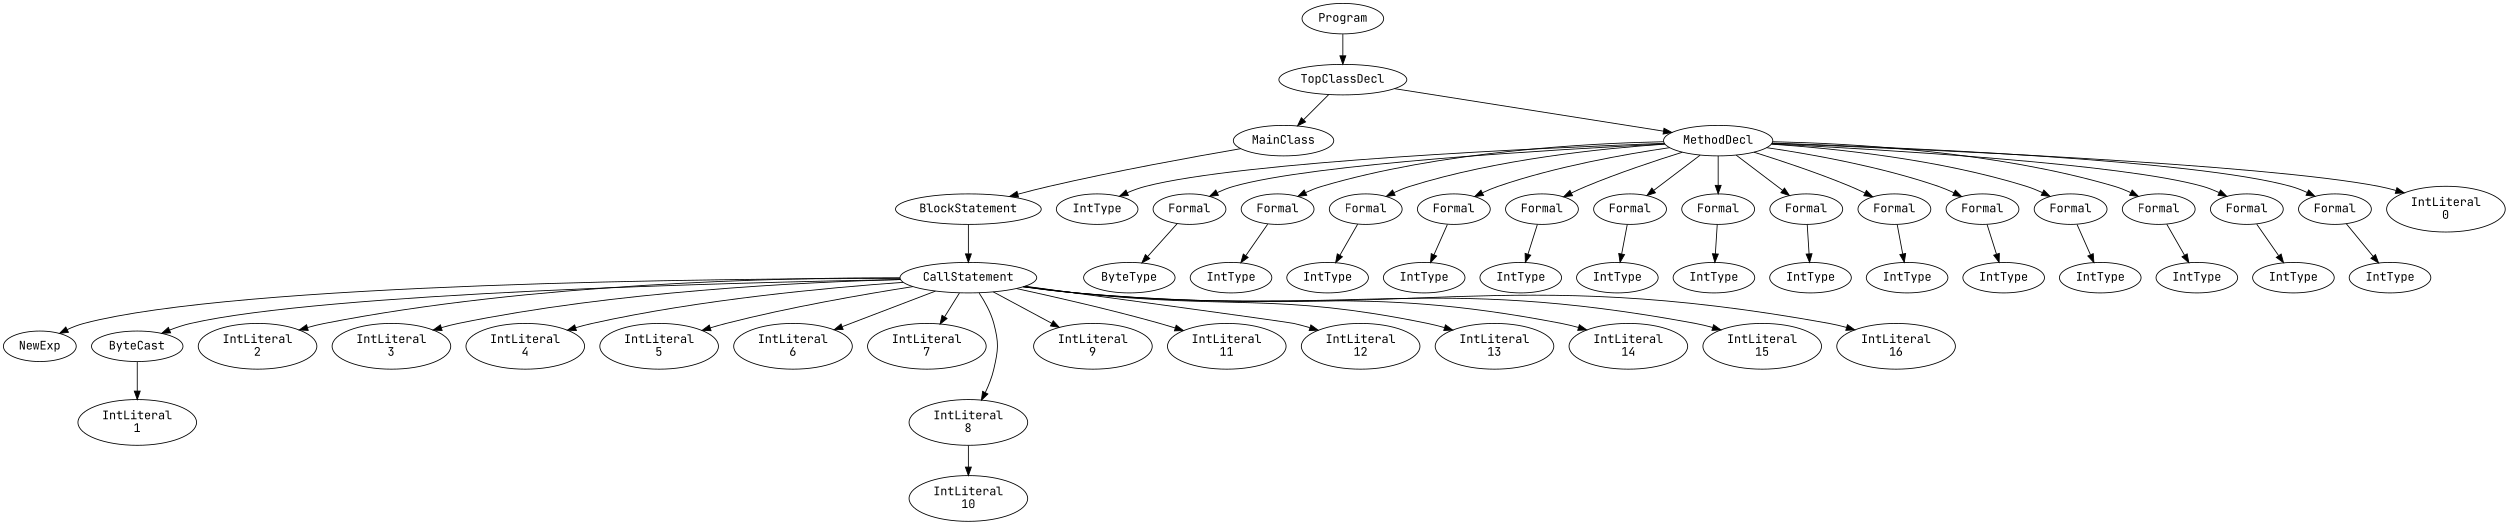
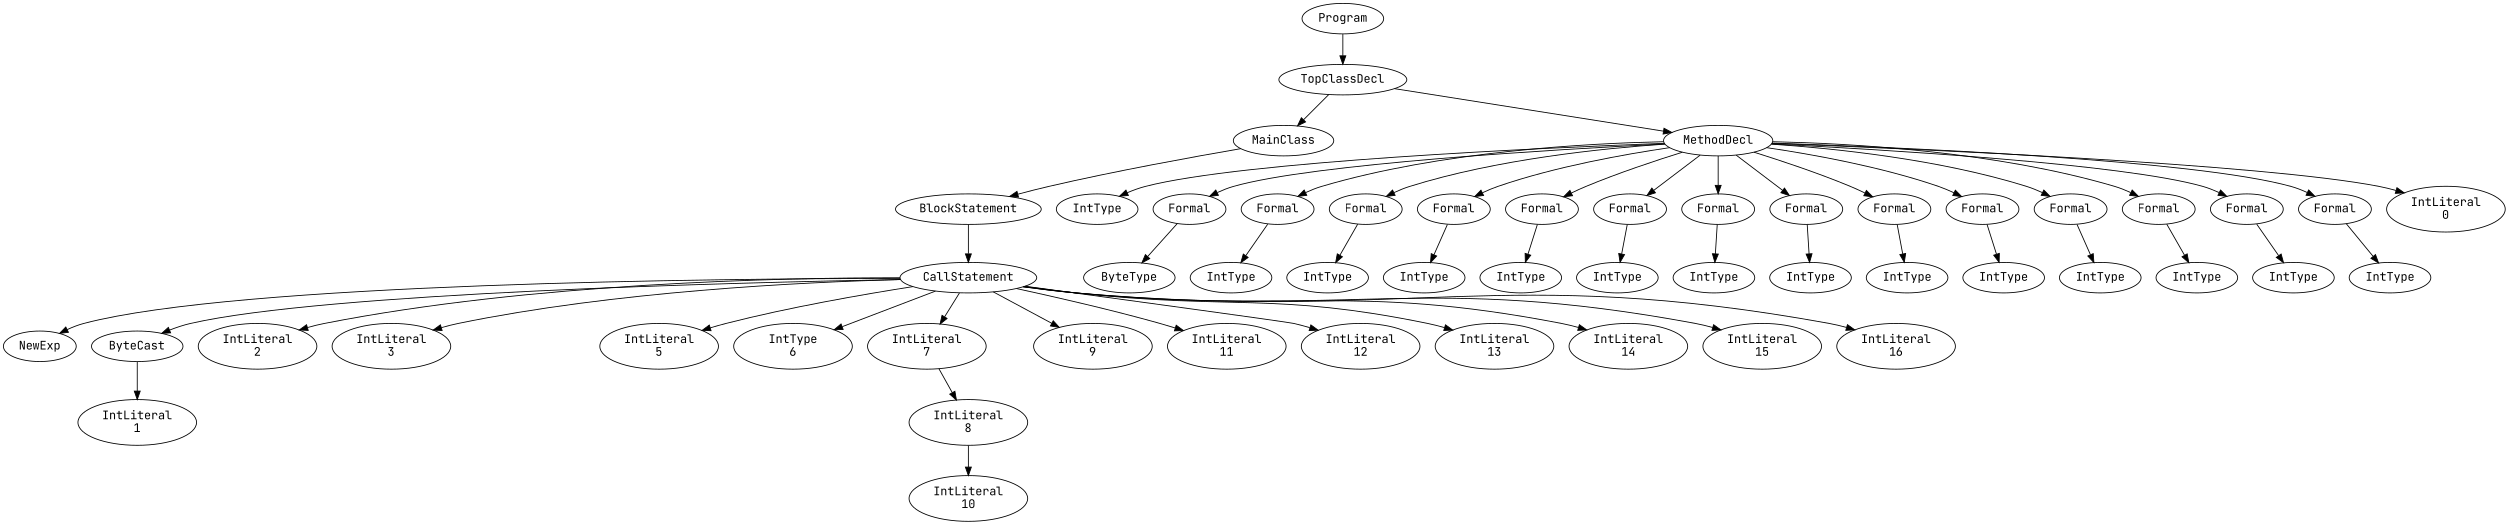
(997, 342) -> (946, 381)
(525, 346) -> none
(793, 346) -> (793, 346)
